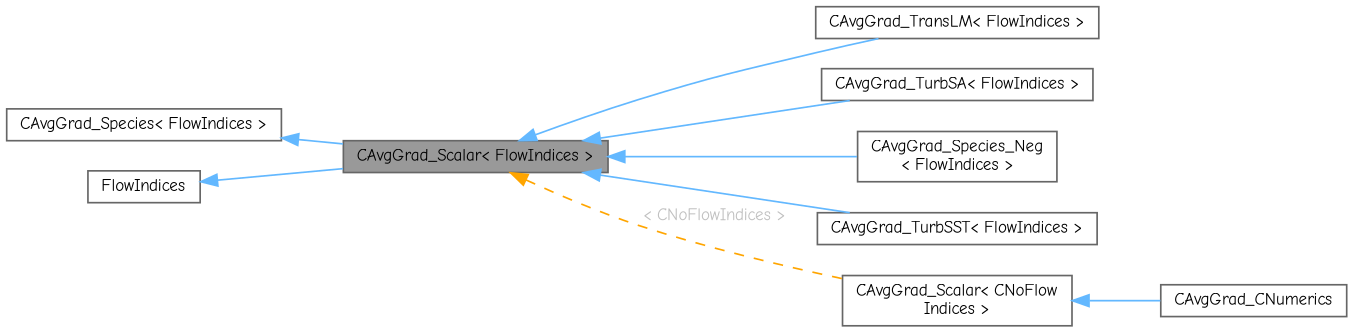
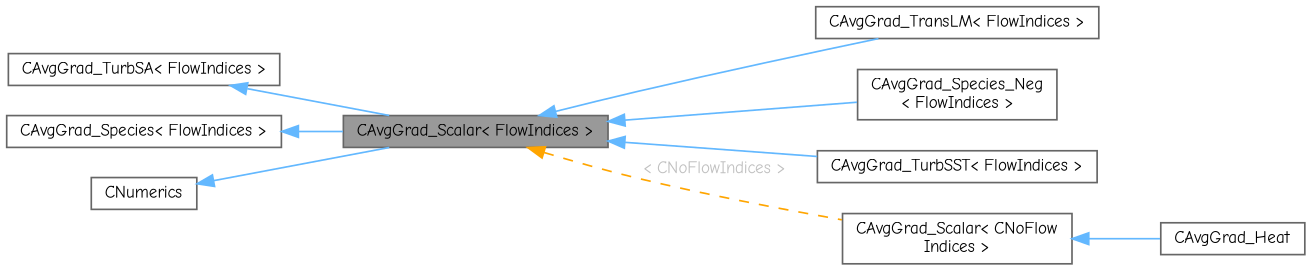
(725, 119) -> (318, 102)
(144, 187) -> (144, 193)
(1254, 301) -> (1233, 239)
